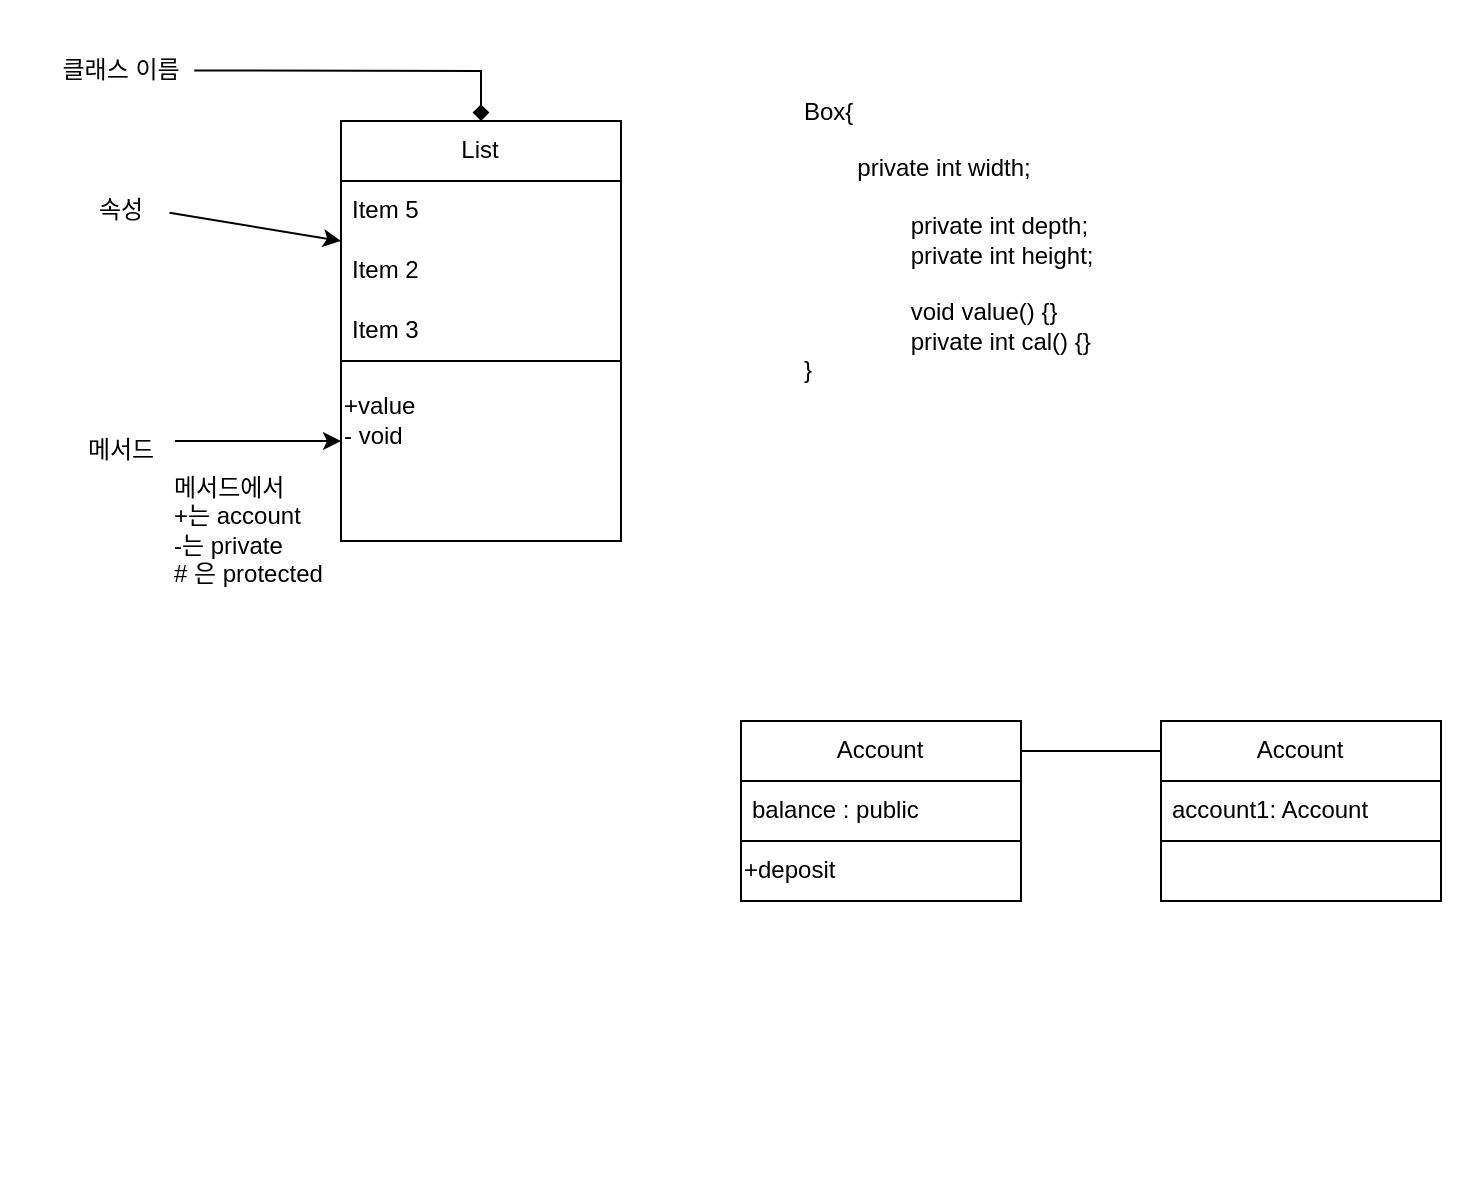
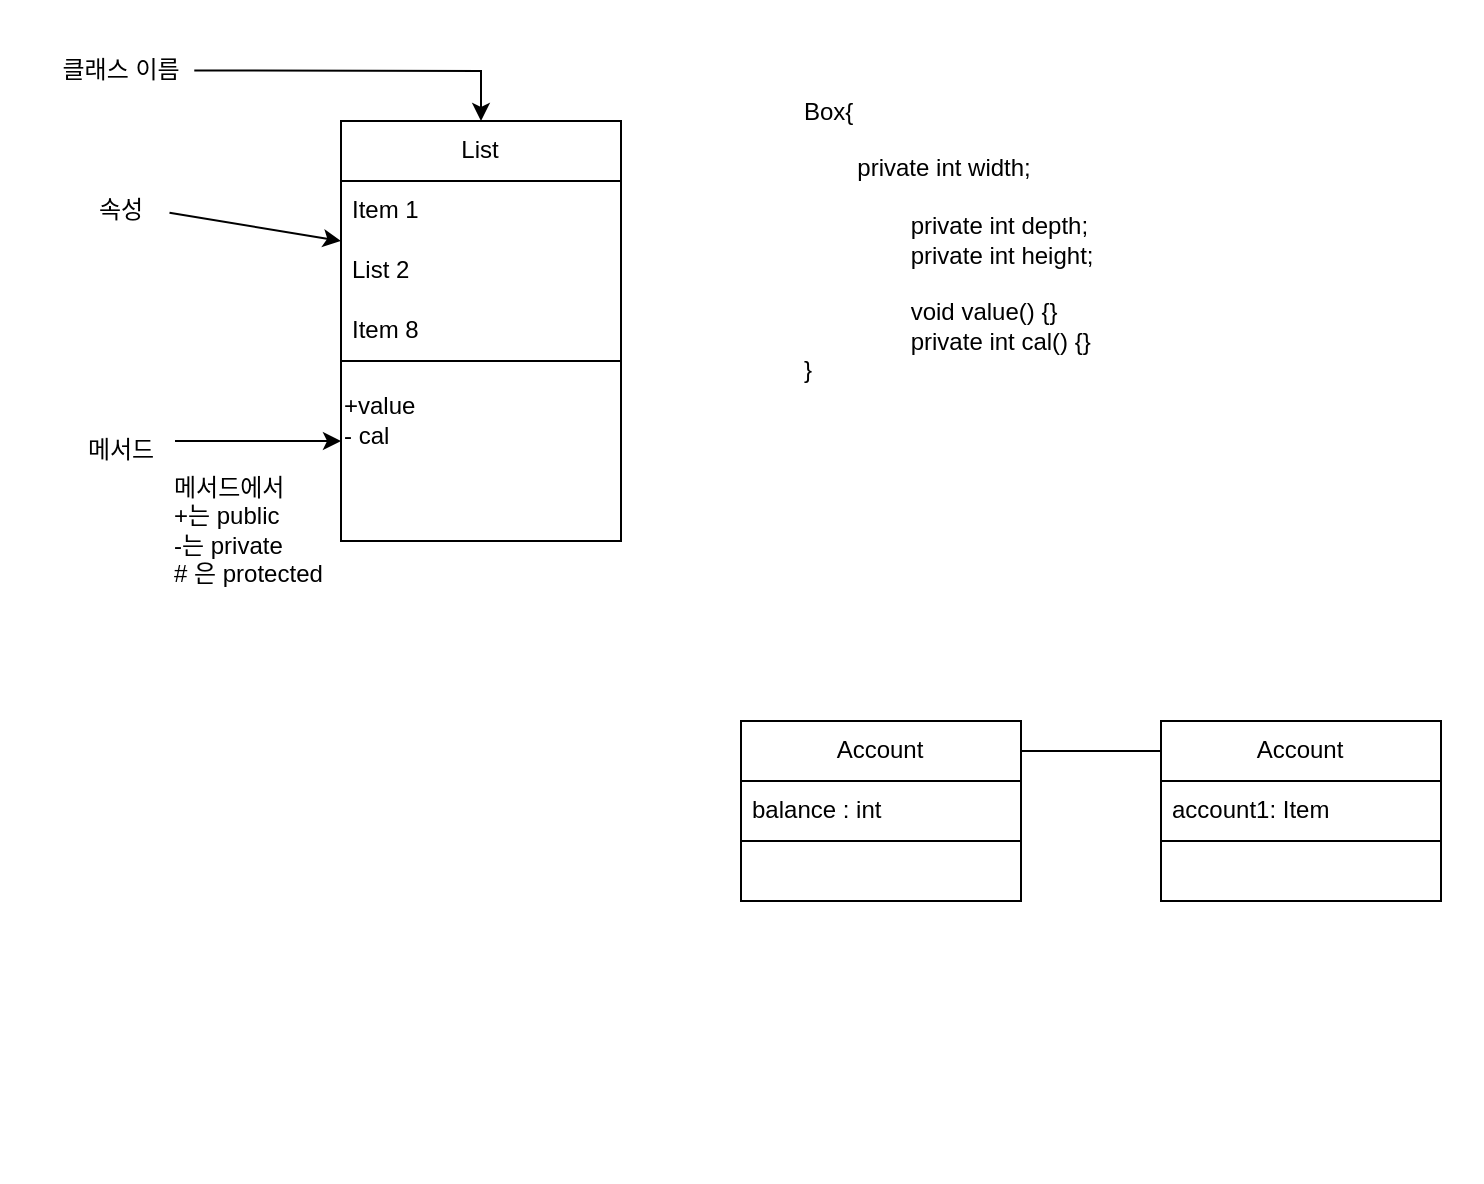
(481, 105) -> (481, 106)
(390, 211) -> (390, 211)
(390, 271) -> (387, 271)
(390, 331) -> (390, 331)
(382, 421) -> (382, 421)
(261, 531) -> (261, 531)
(842, 811) -> (825, 811)
(1281, 811) -> (1261, 811)
(811, 871) -> none
